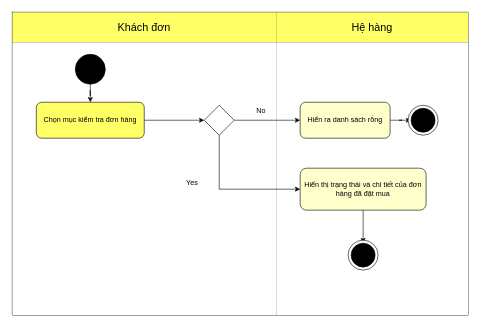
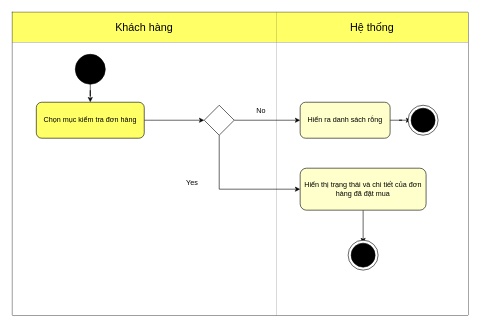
(144, 27) -> (144, 27)
(372, 27) -> (372, 27)
